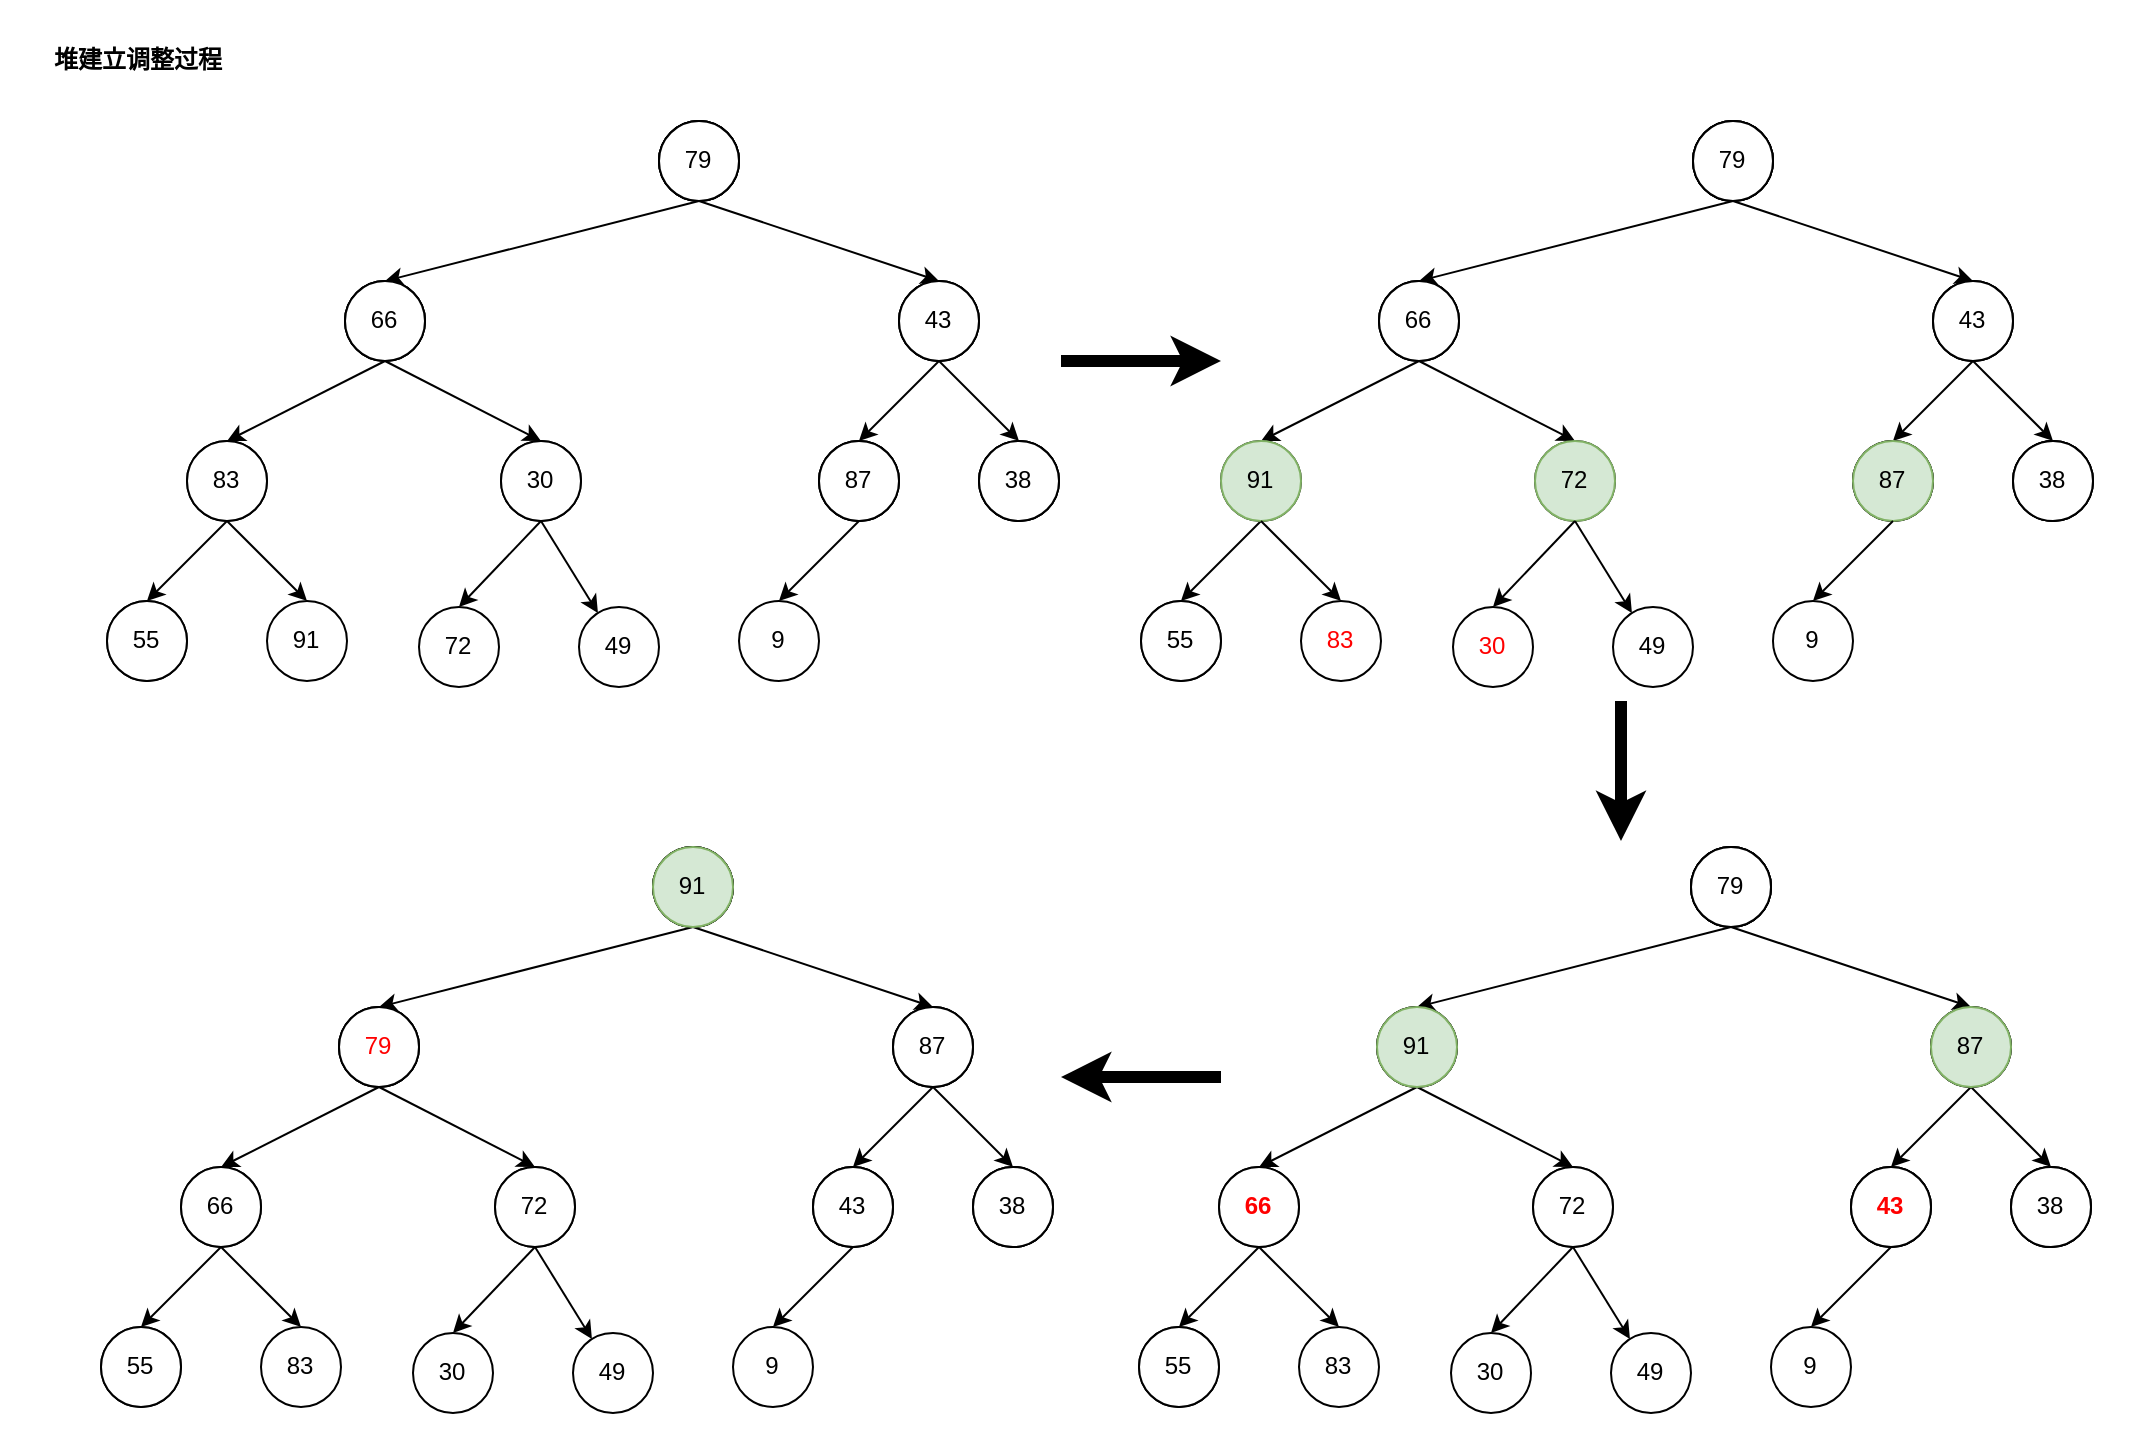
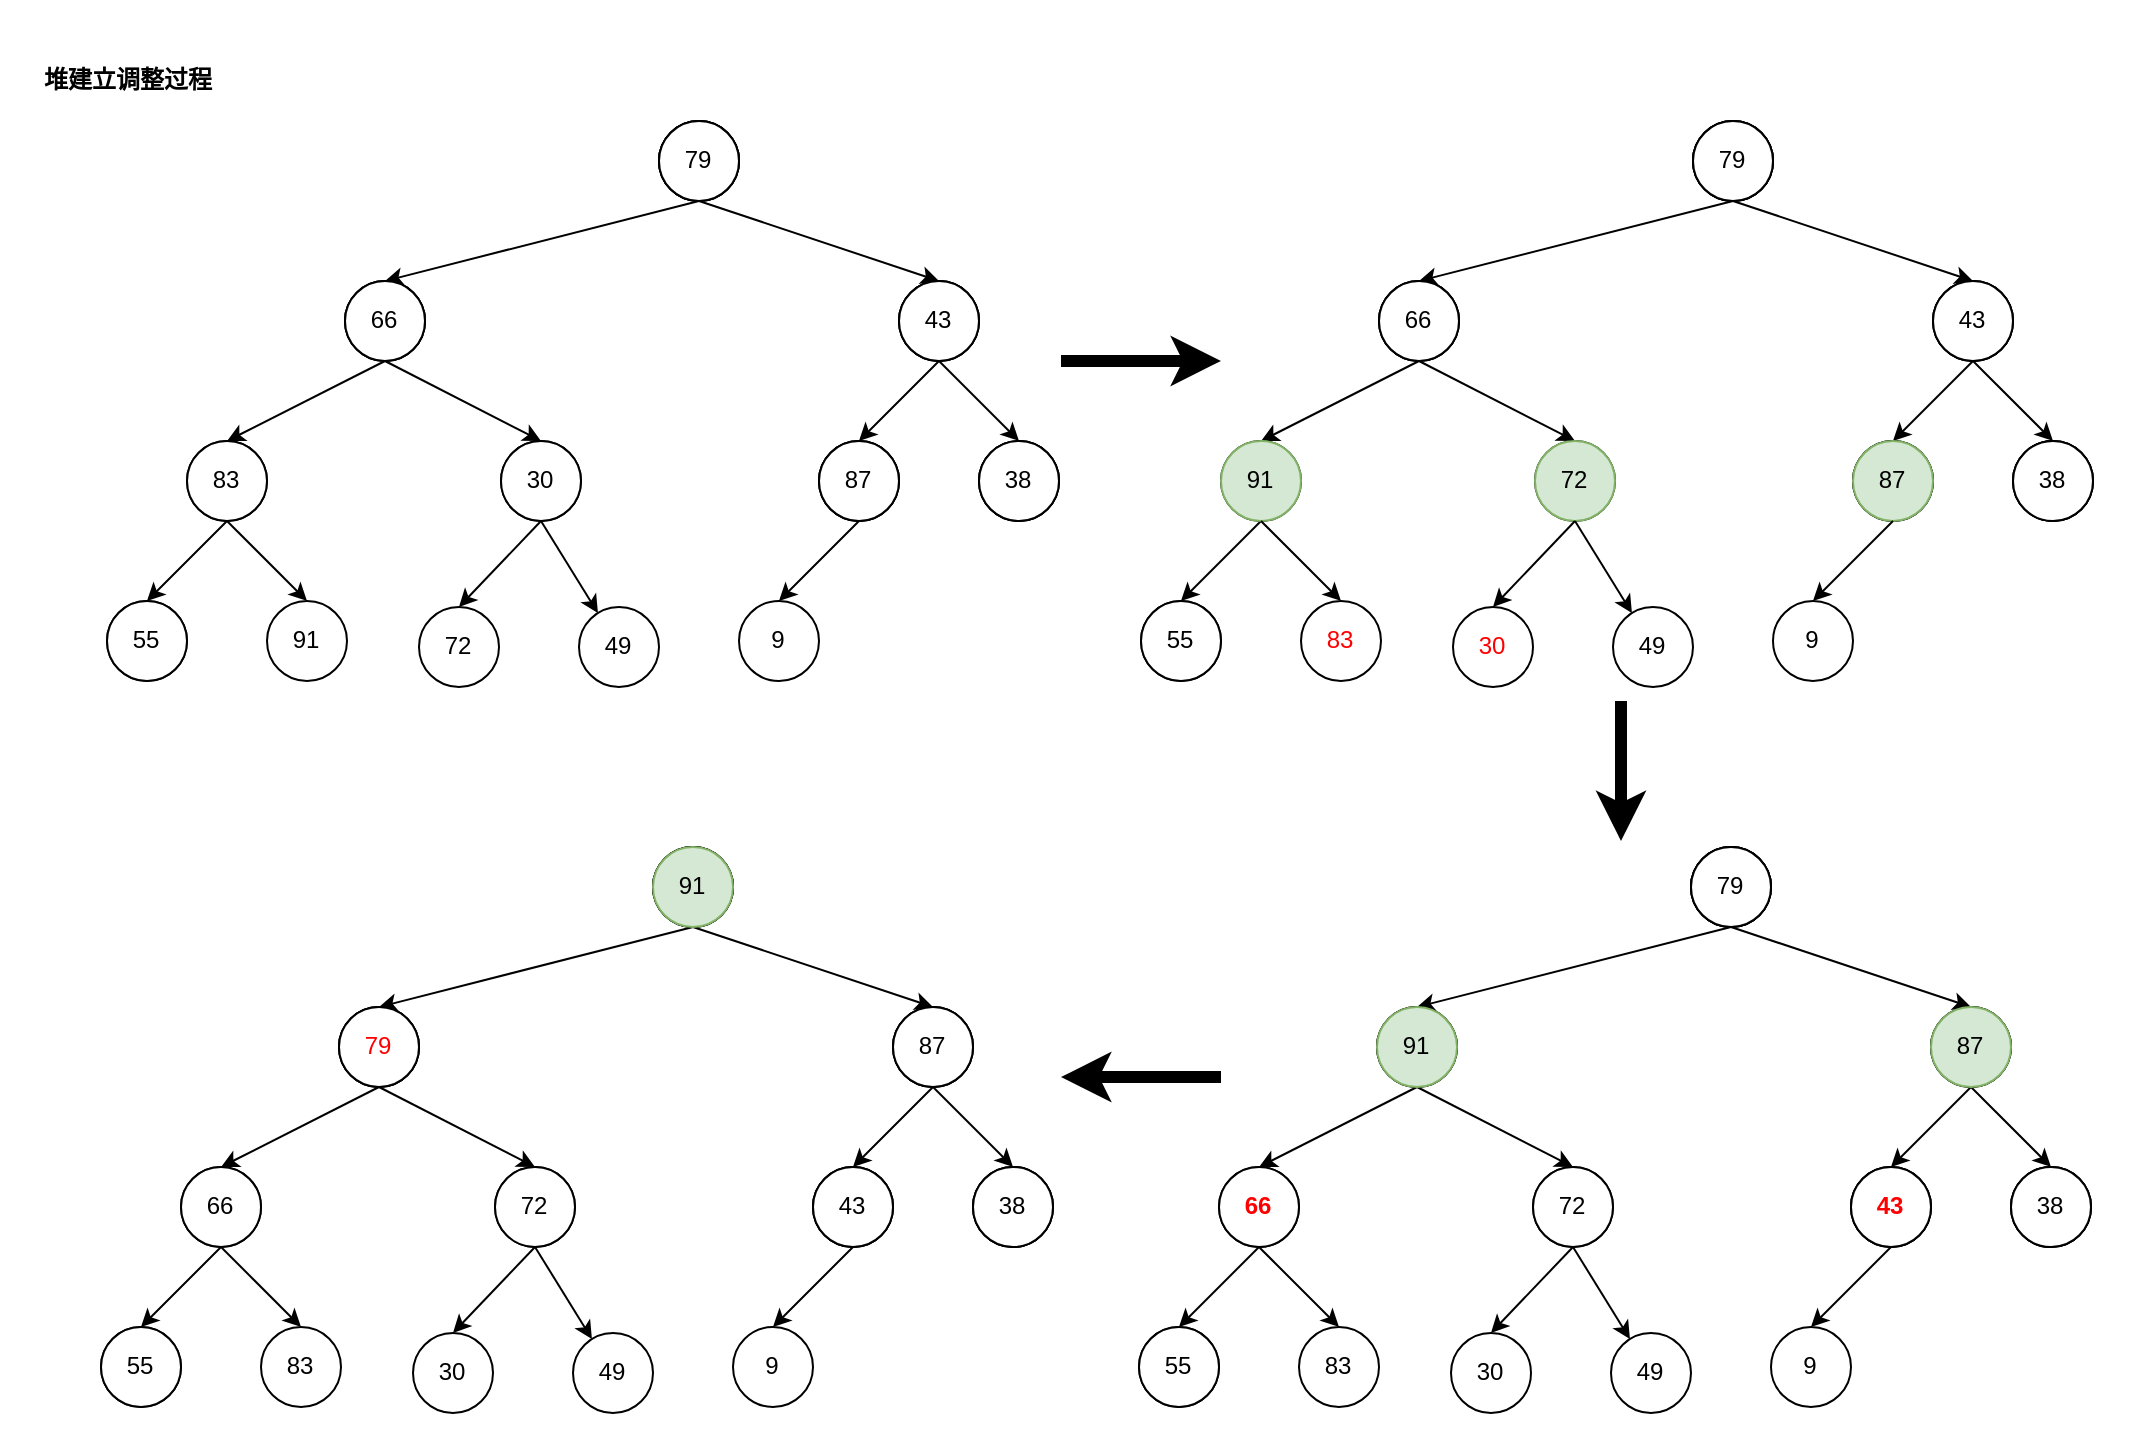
(361, 61) -> (351, 81)
